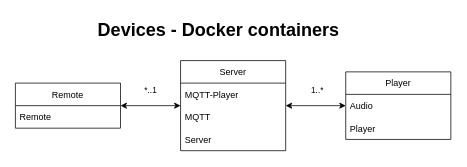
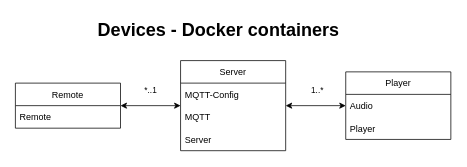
(211, 95) -> (211, 95)
